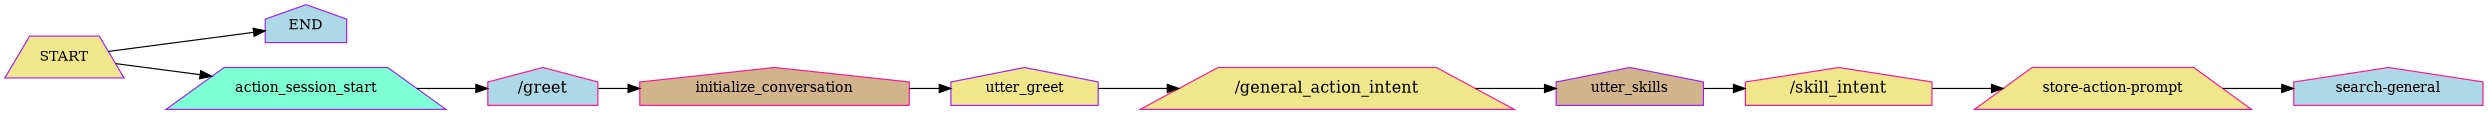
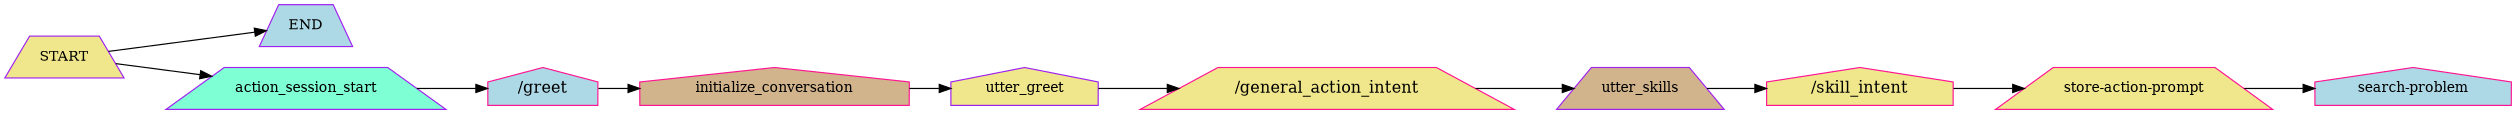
(306, 26) -> (306, 26)
(1630, 88) -> (1640, 88)
(2388, 88) -> (2413, 88)
